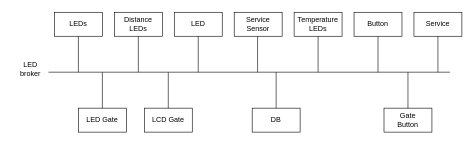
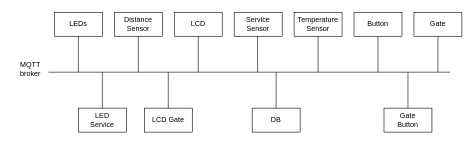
(138, 24) -> (138, 24)
(198, 24) -> (198, 24)
(318, 24) -> (318, 24)
(438, 24) -> (438, 24)
(30, 69) -> (30, 69)
(102, 120) -> (102, 120)
